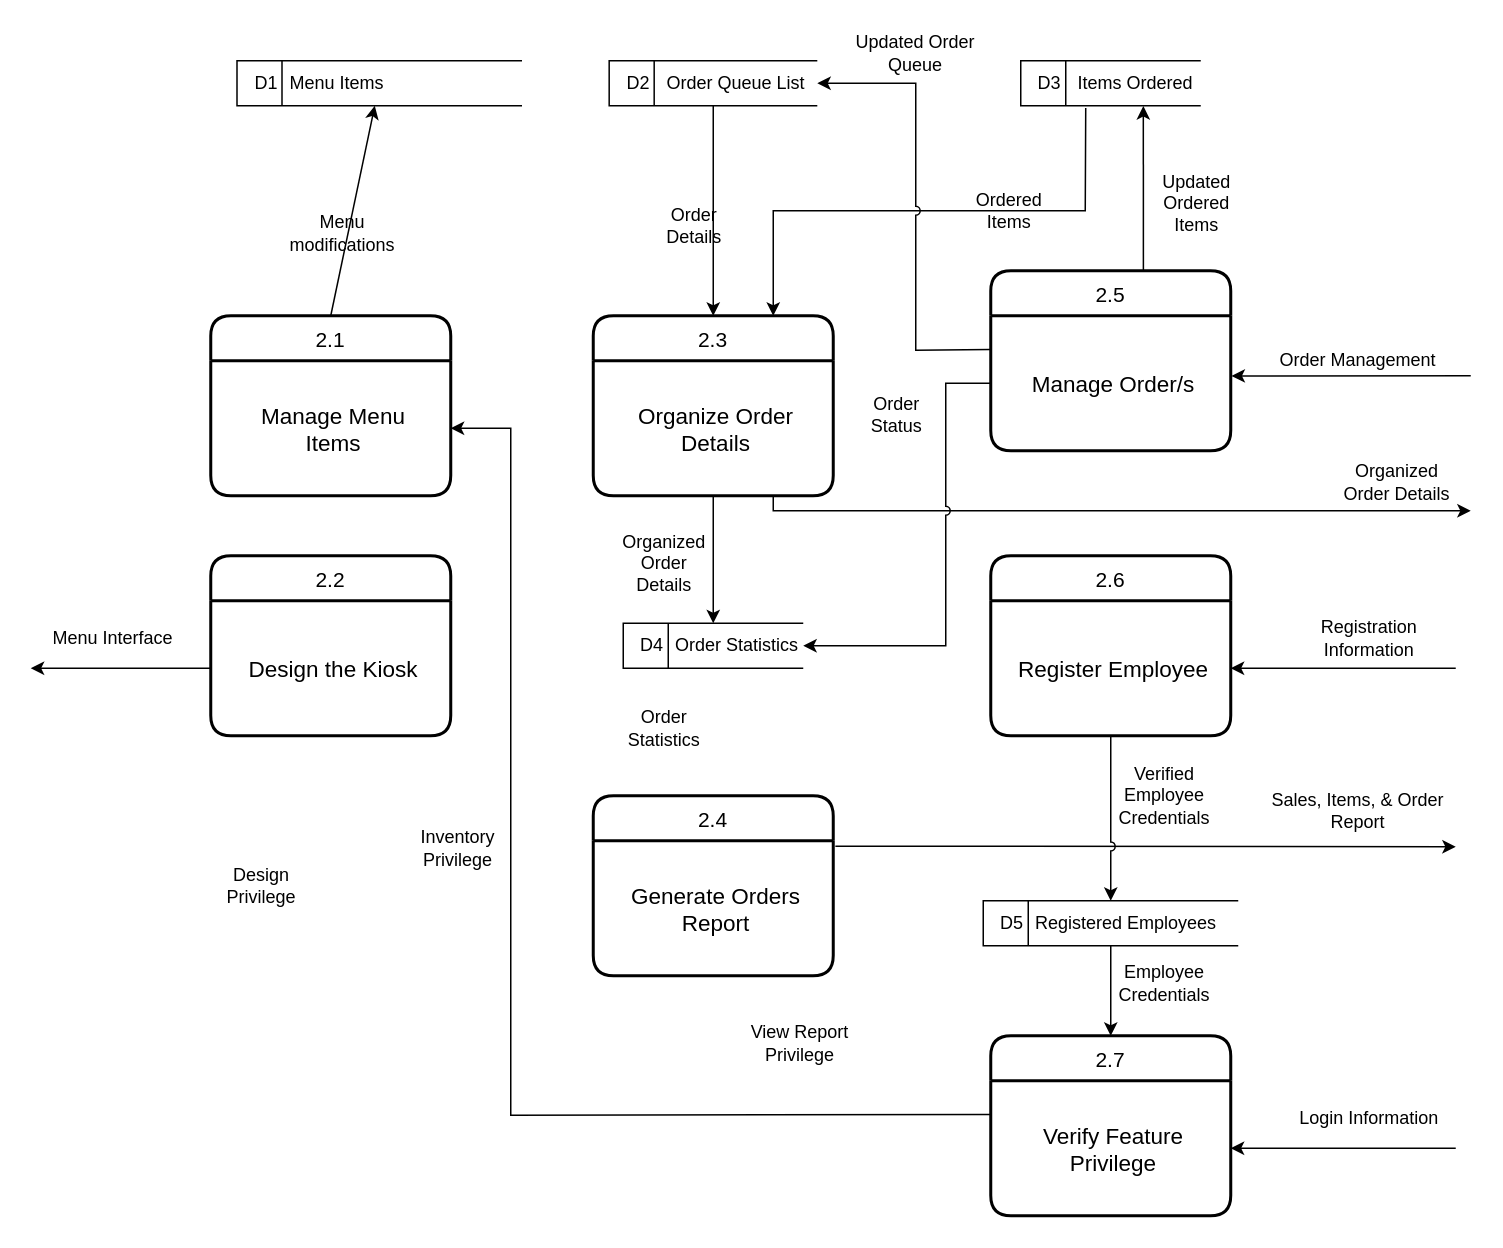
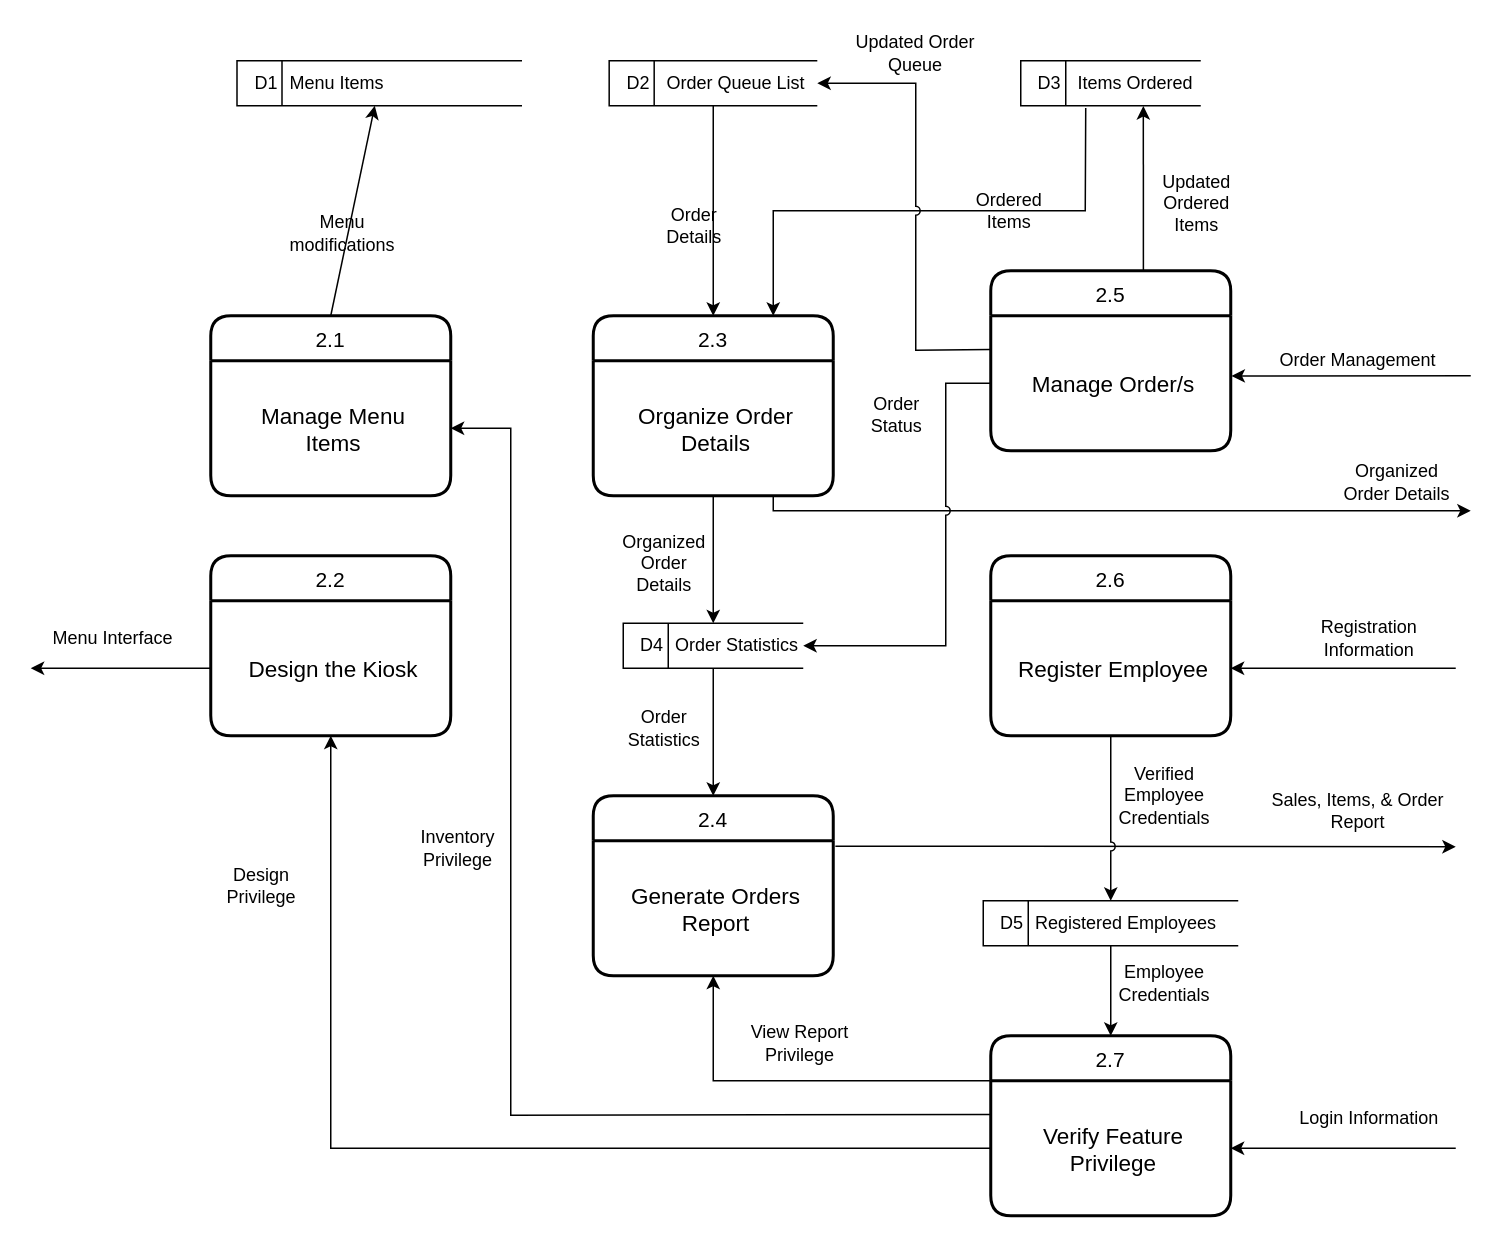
none -> (713, 727)
none -> (803, 1081)
none -> (459, 1148)
